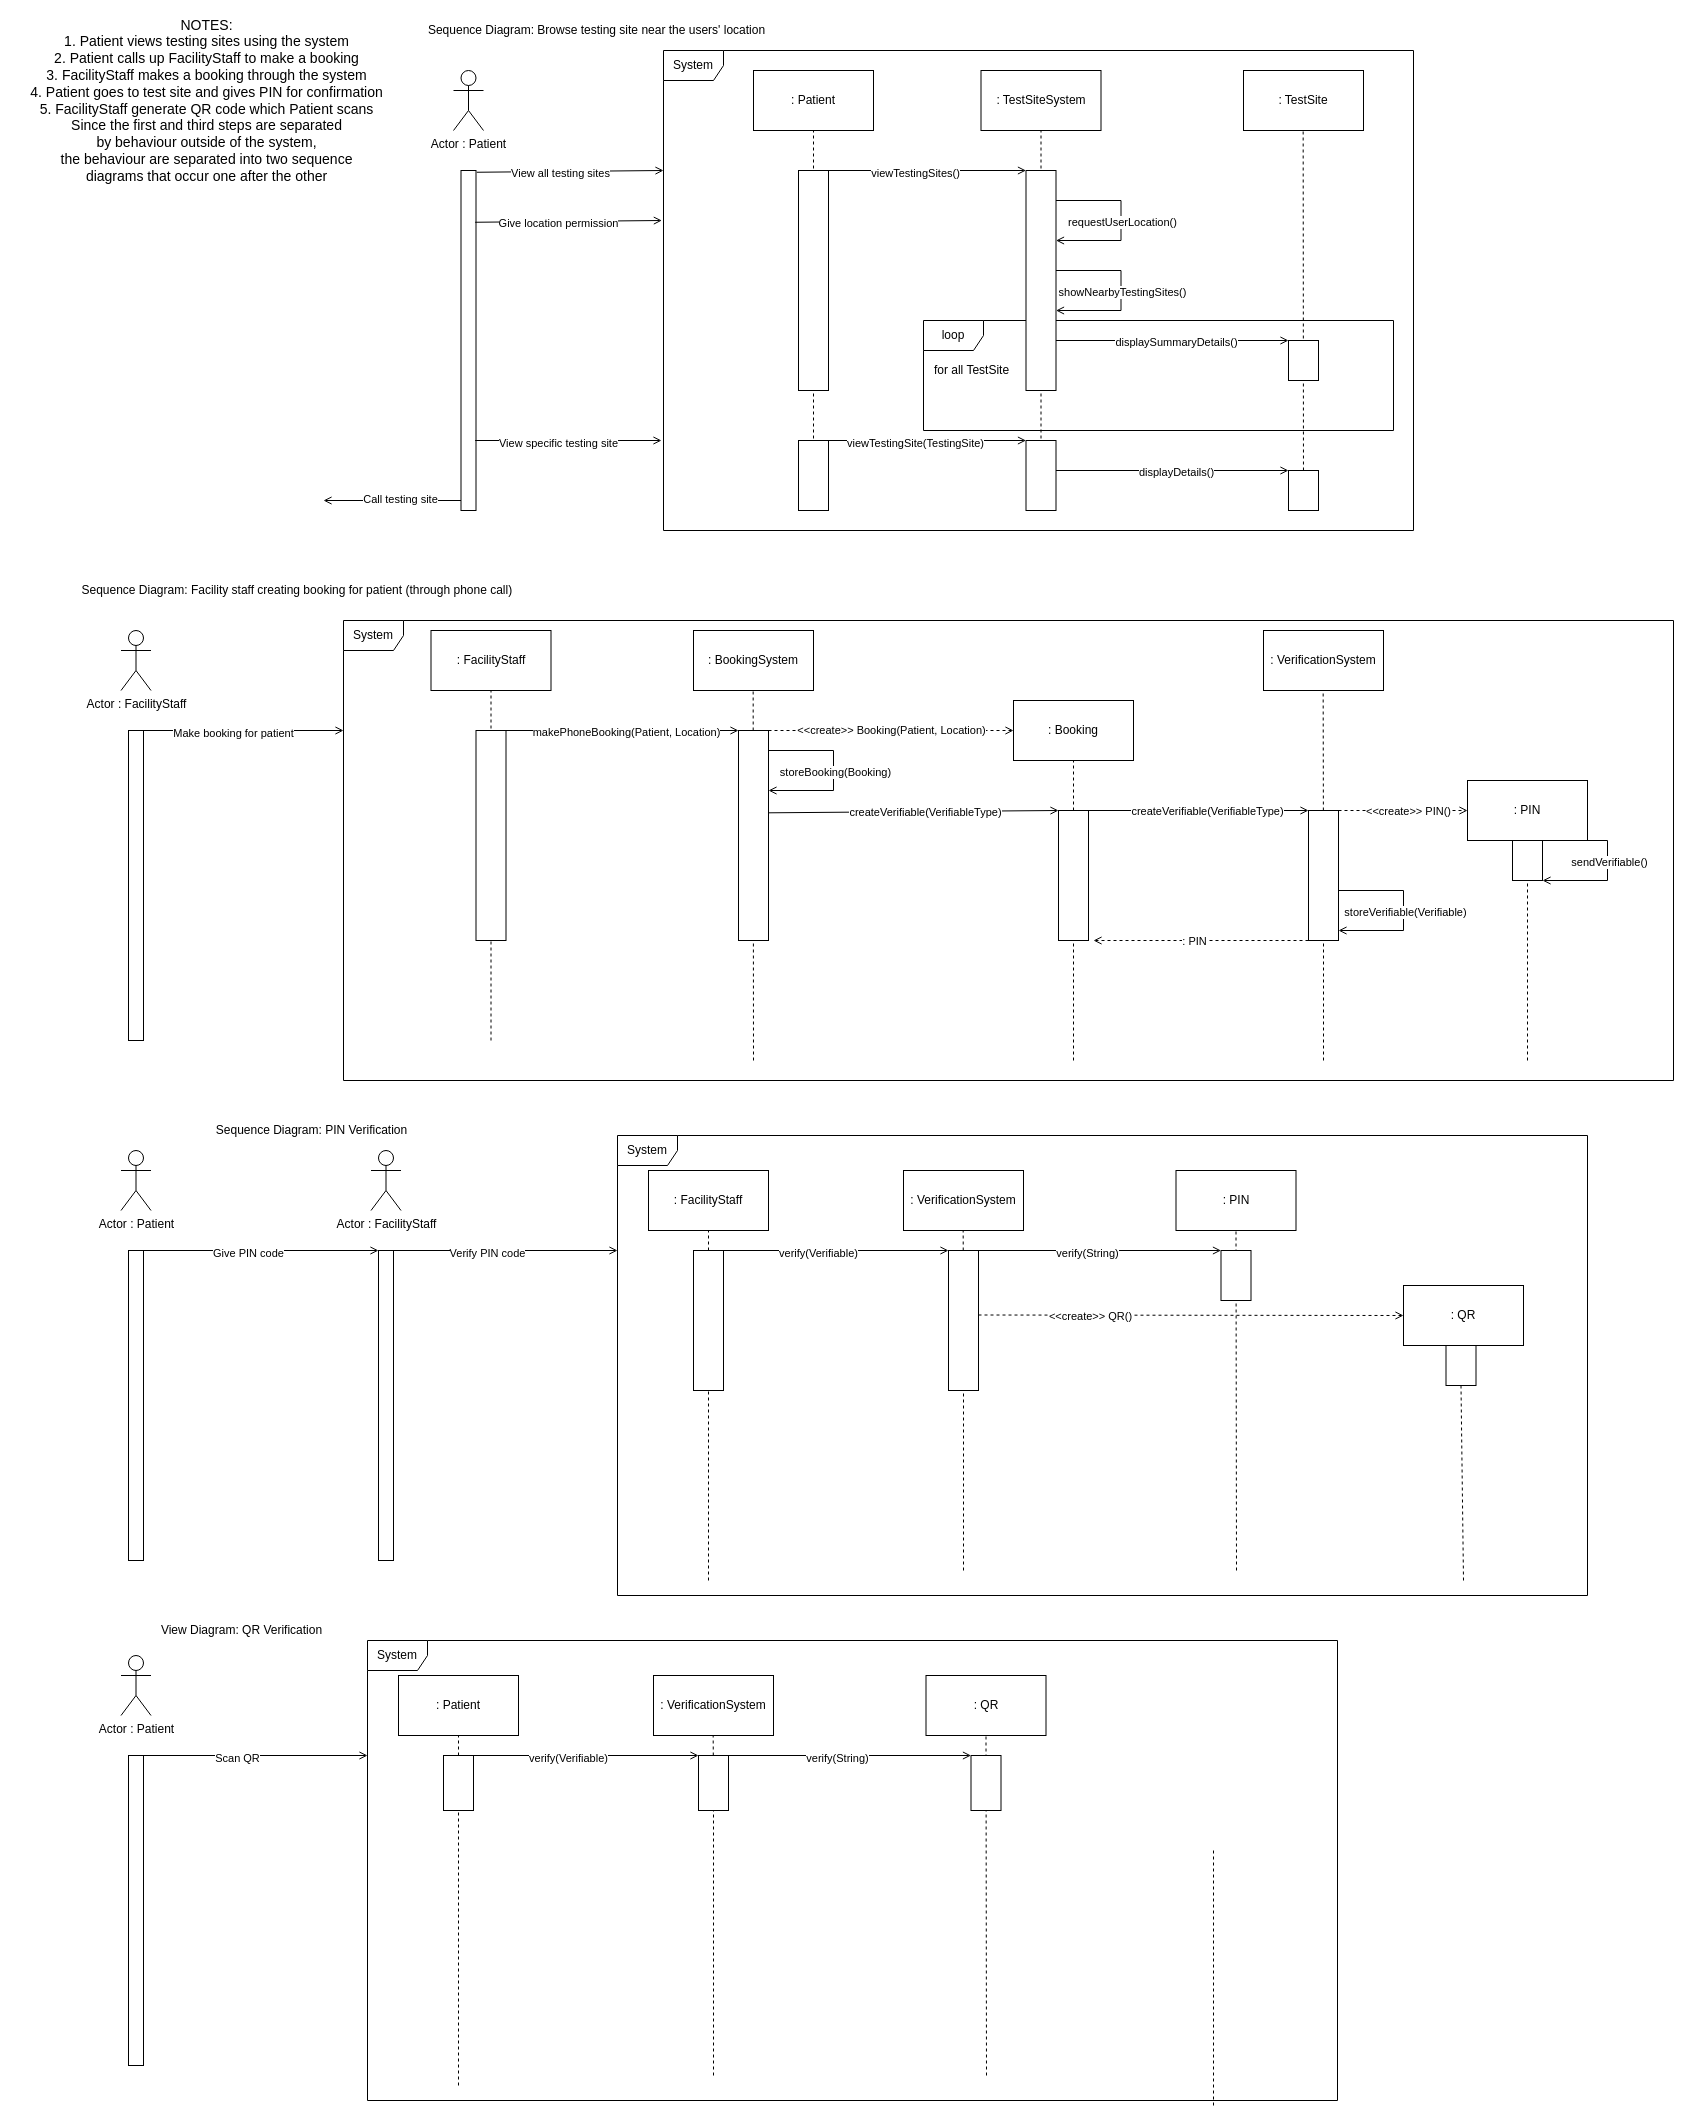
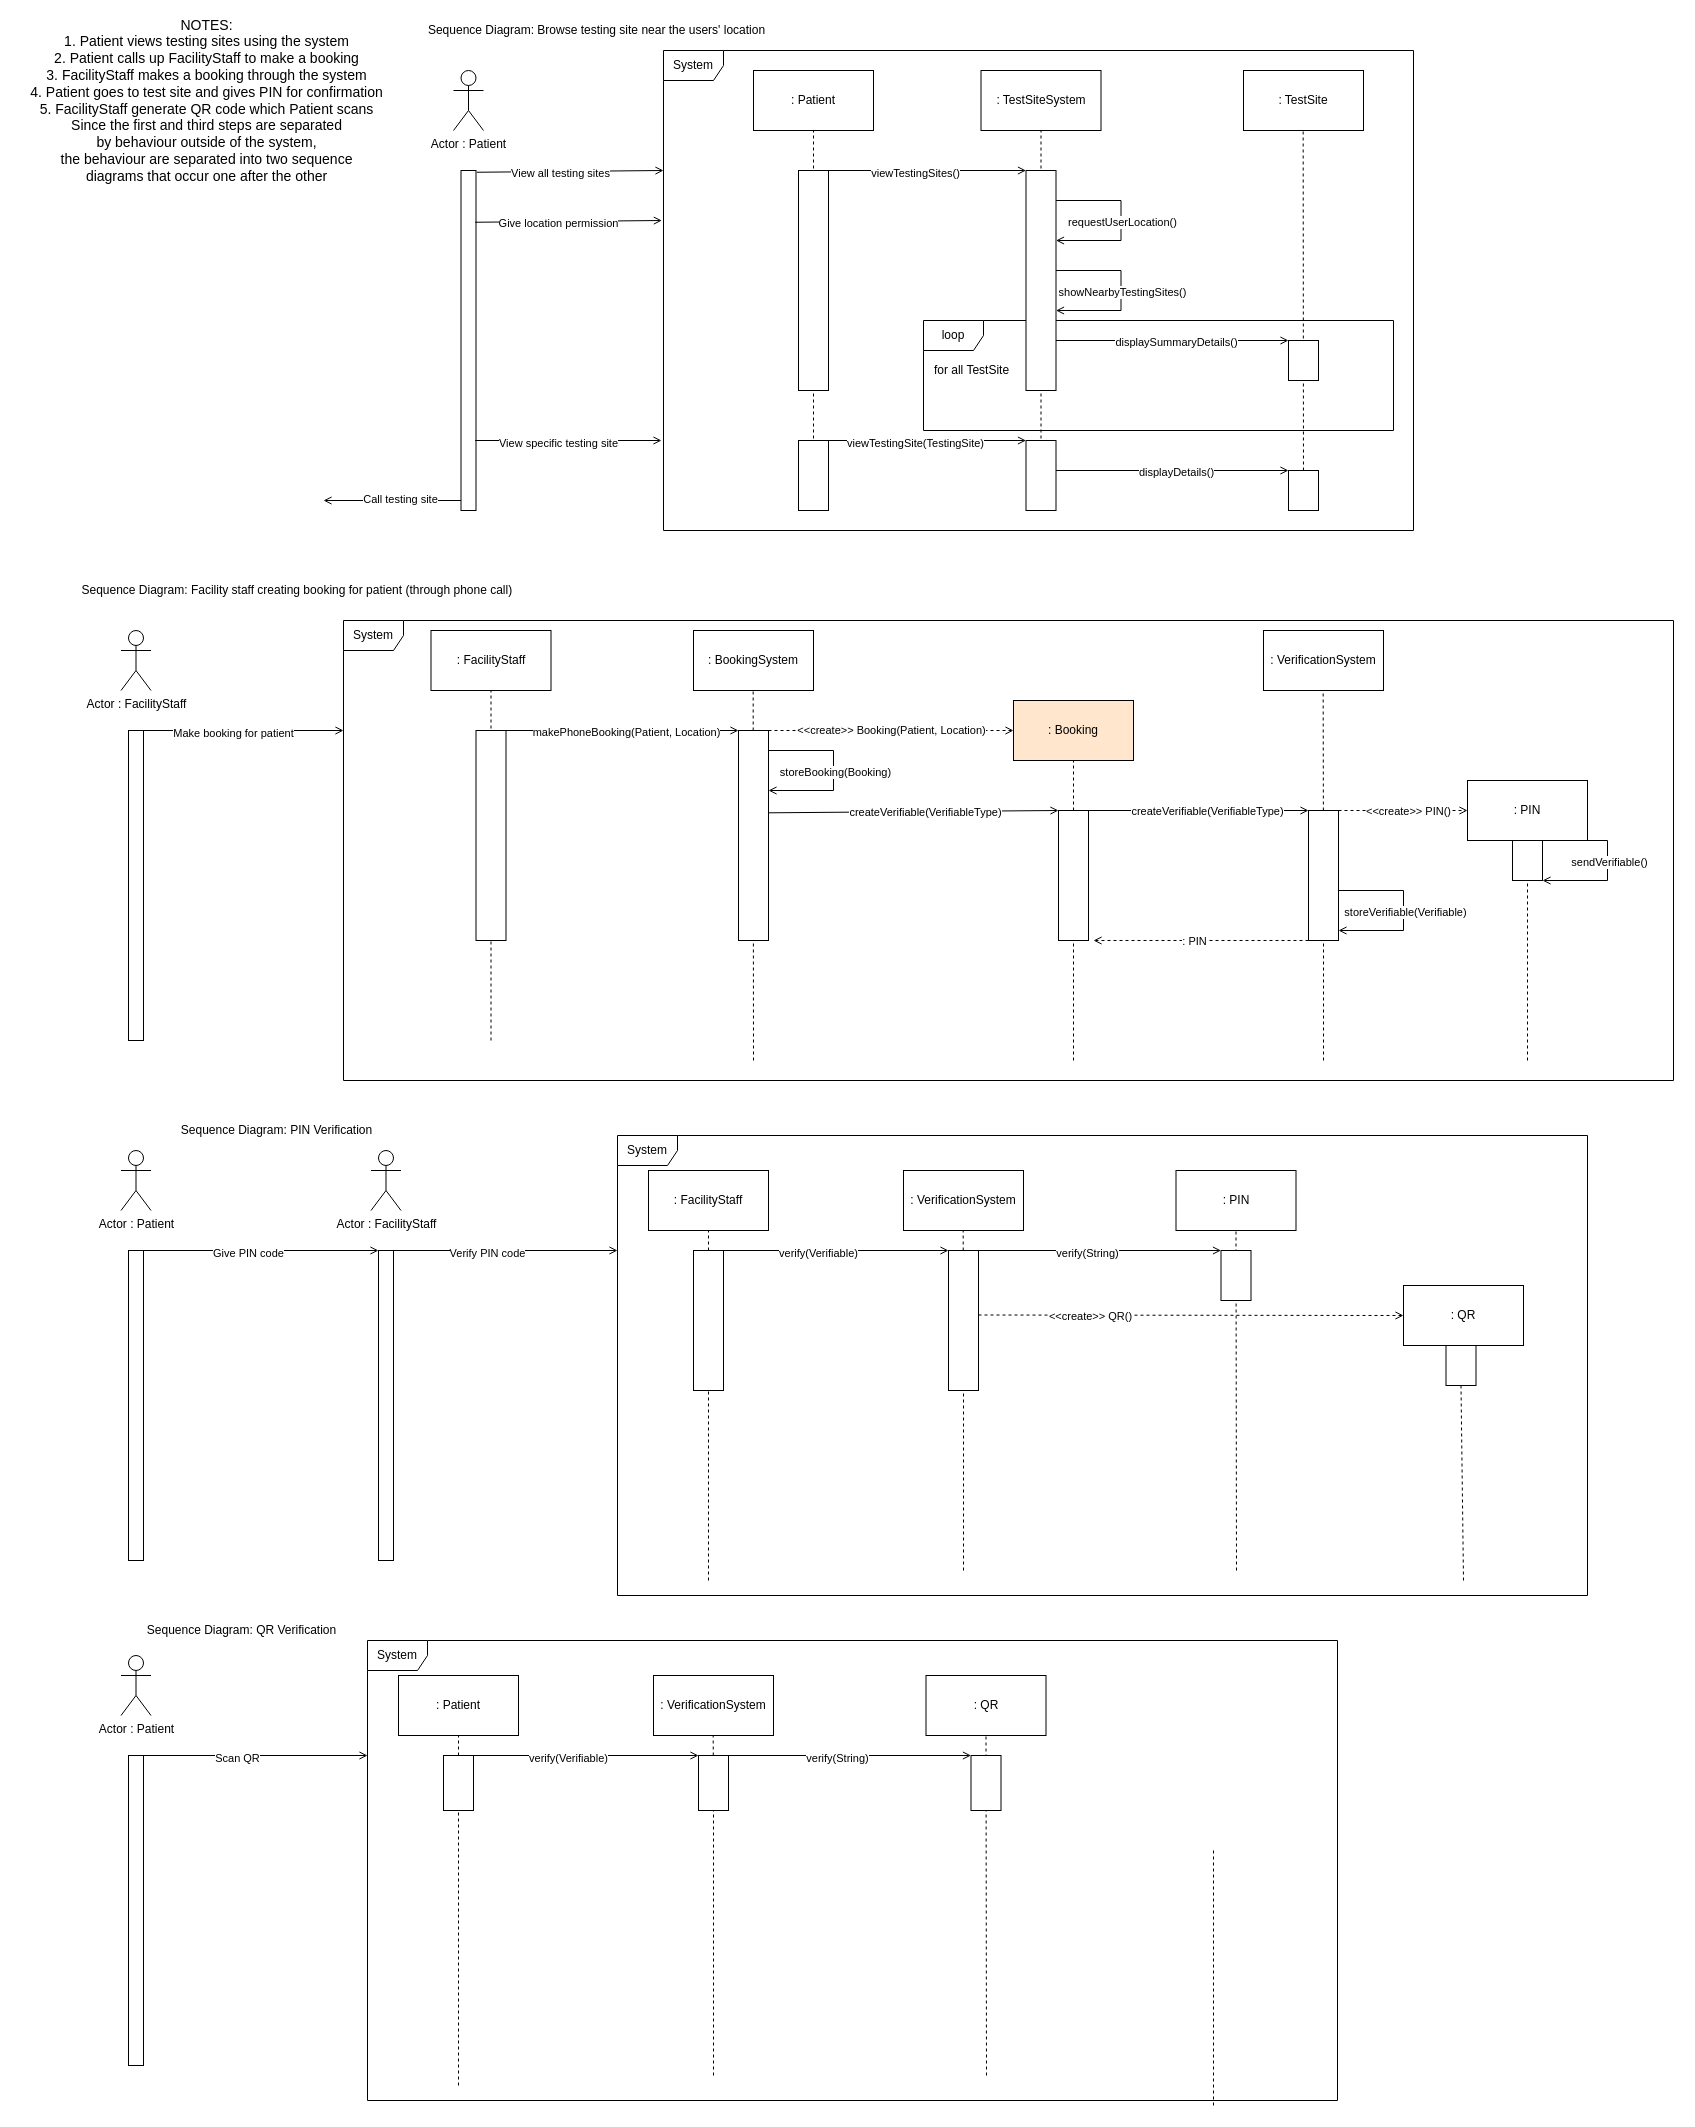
(1074, 731) -> (1074, 731)
(311, 1131) -> (276, 1131)
(242, 1631) -> (242, 1631)
